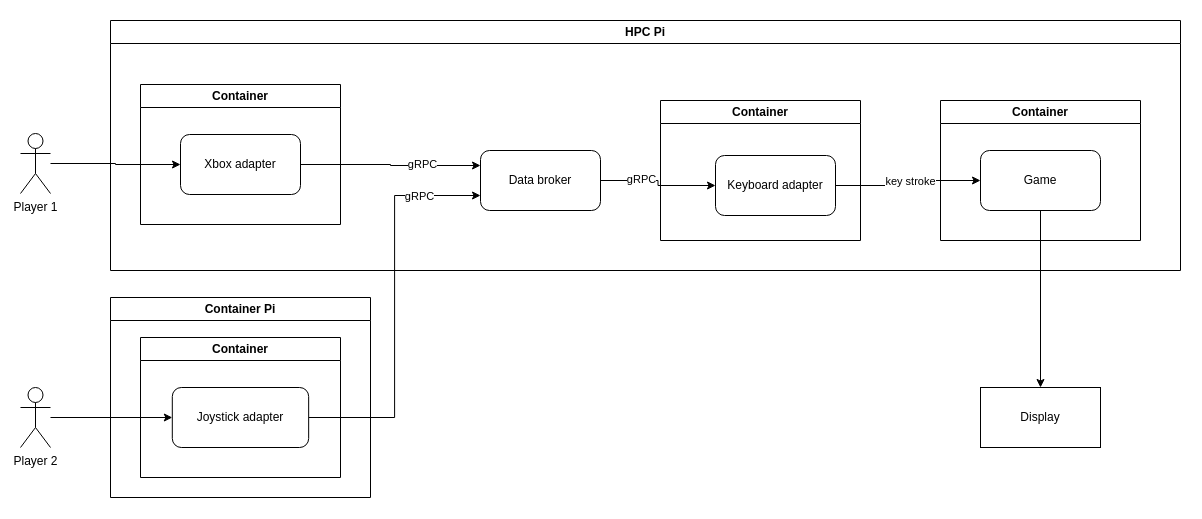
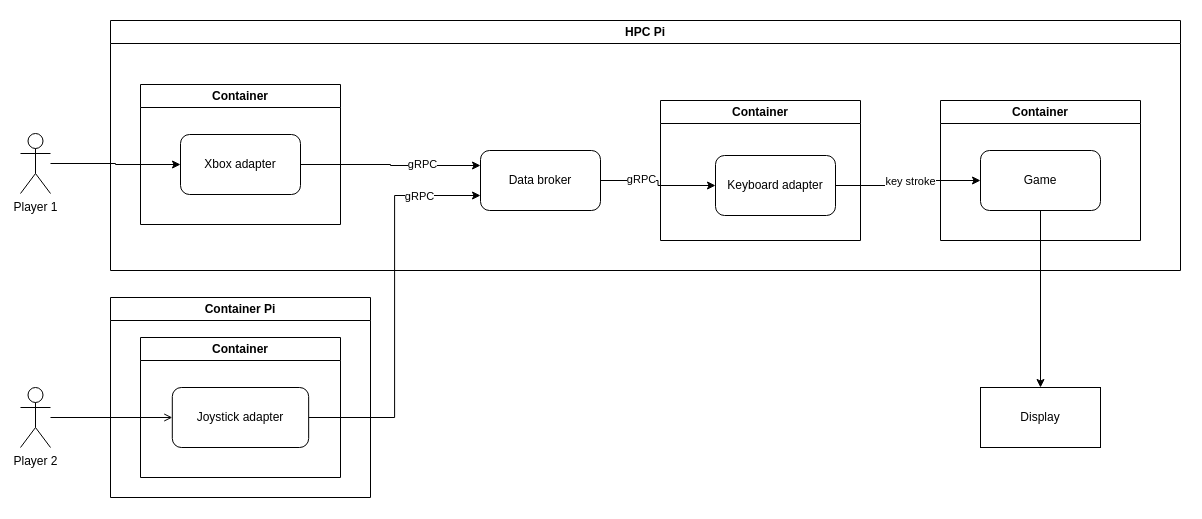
(164, 418) -> (165, 418)
